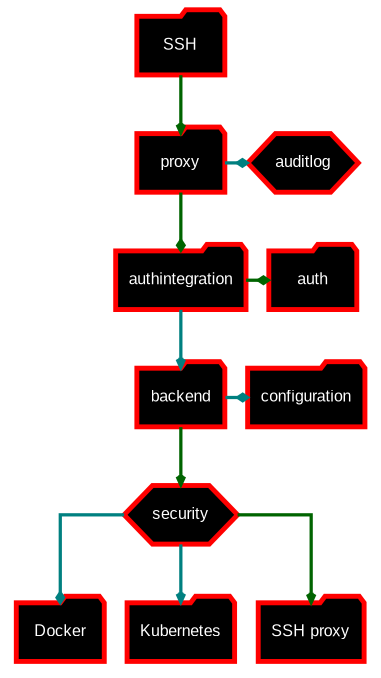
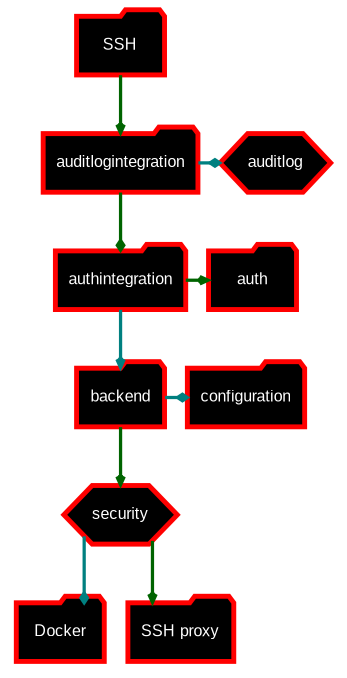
(181, 163) -> (121, 163)
(252, 280) -> (193, 280)
(181, 632) -> none
